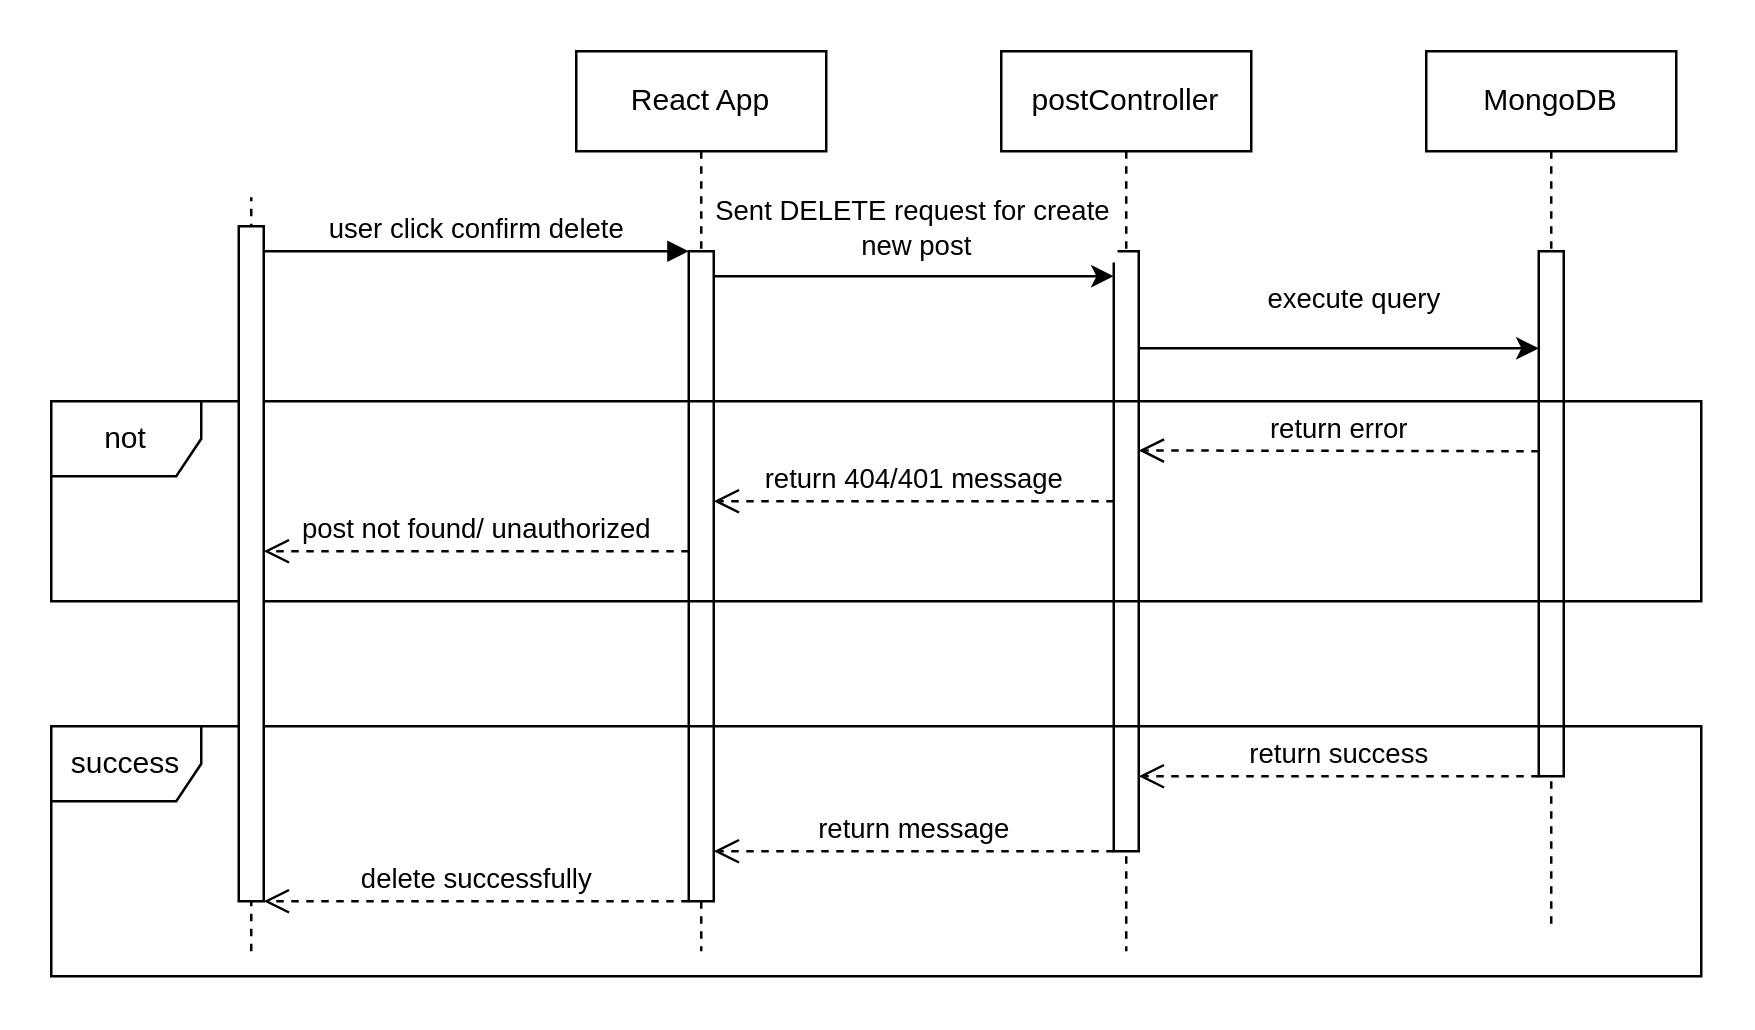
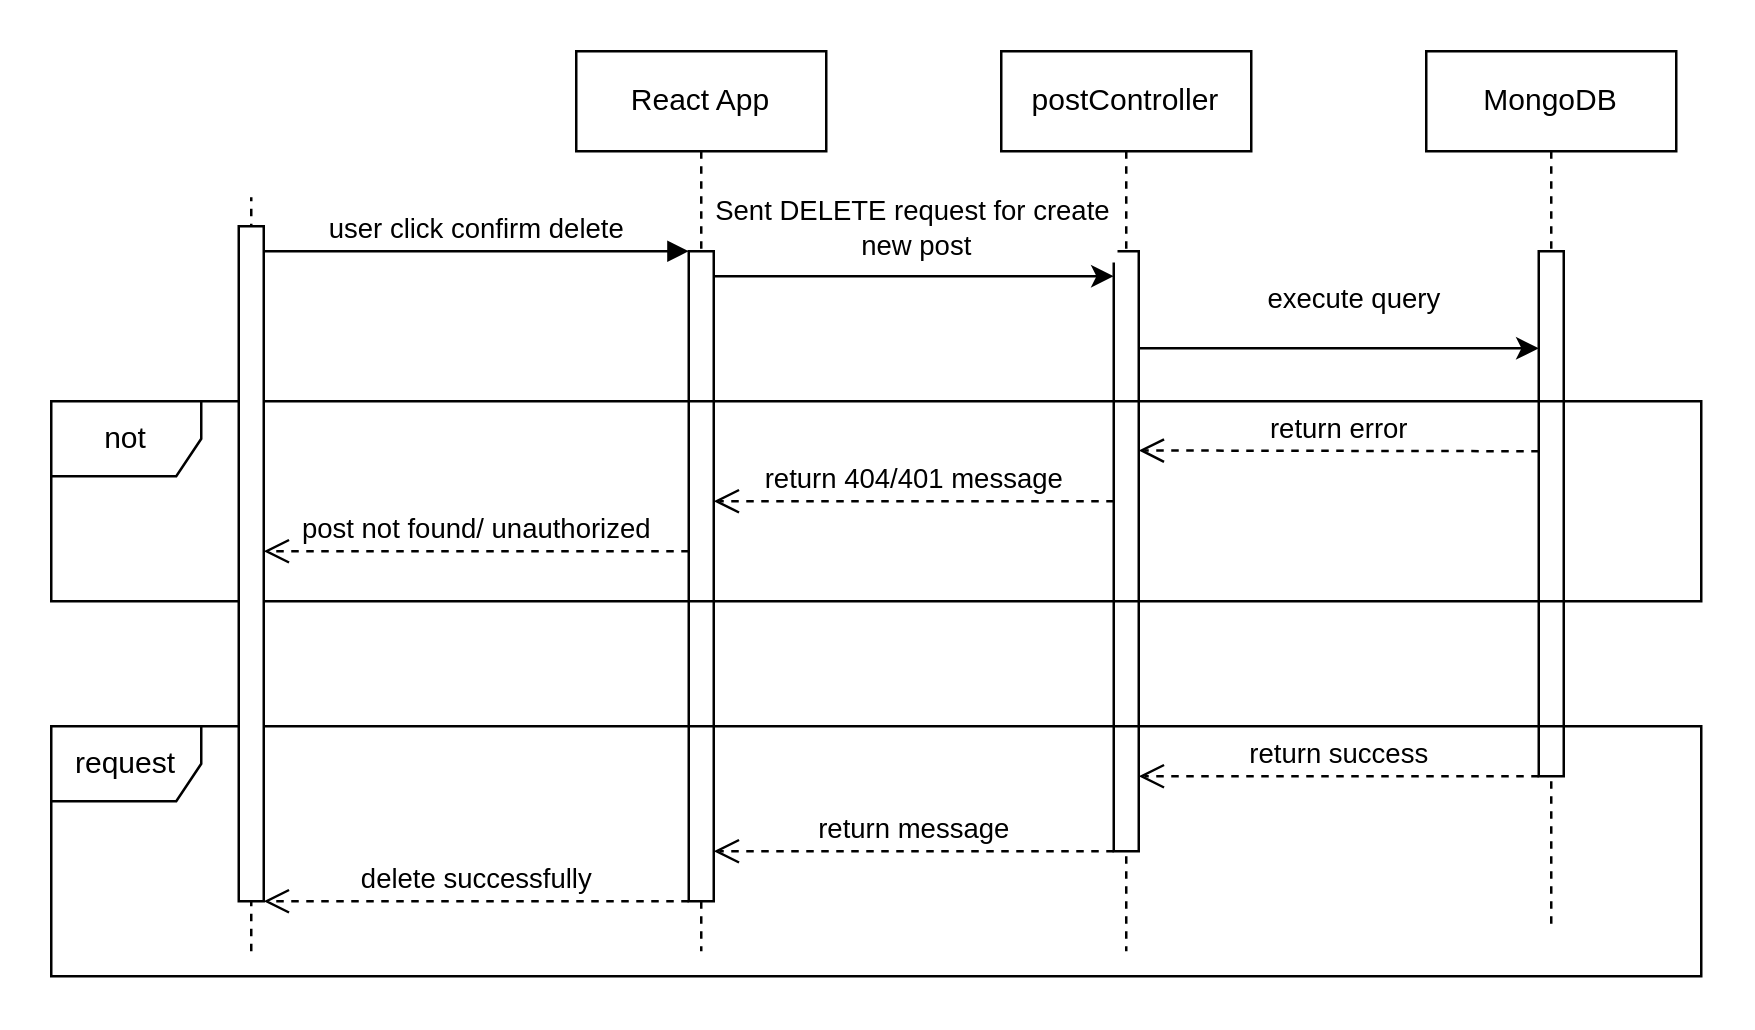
(126, 764) -> (126, 764)
